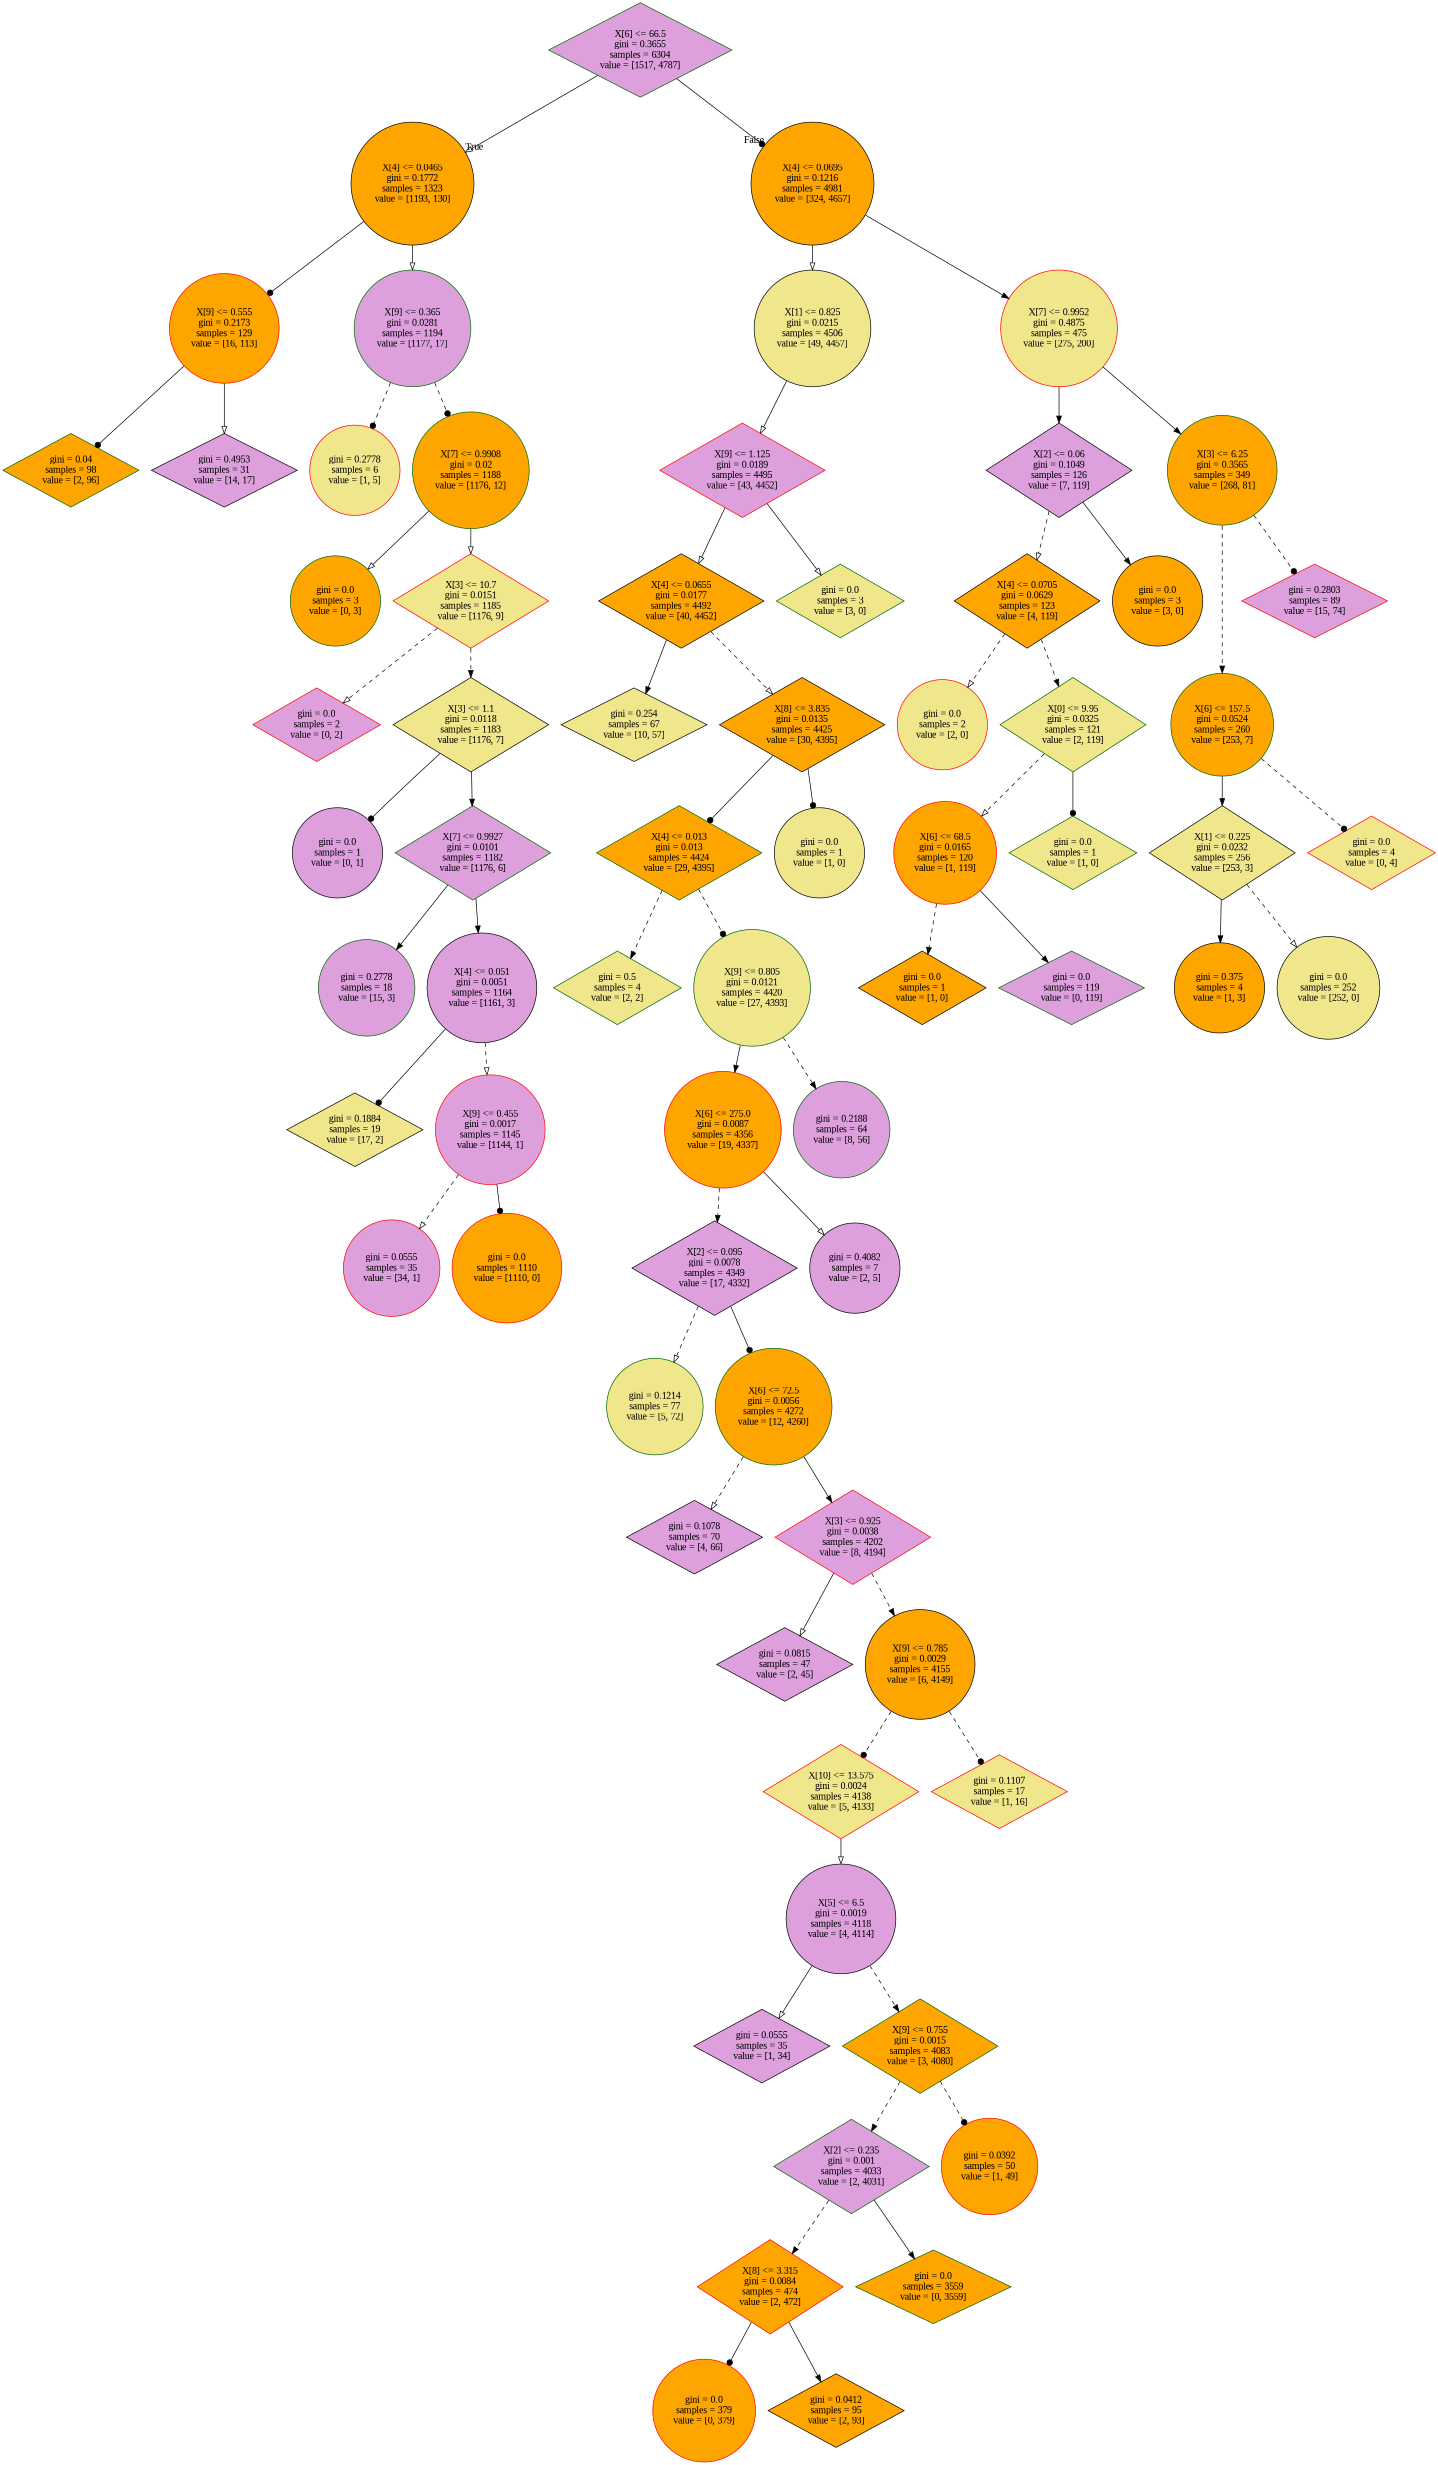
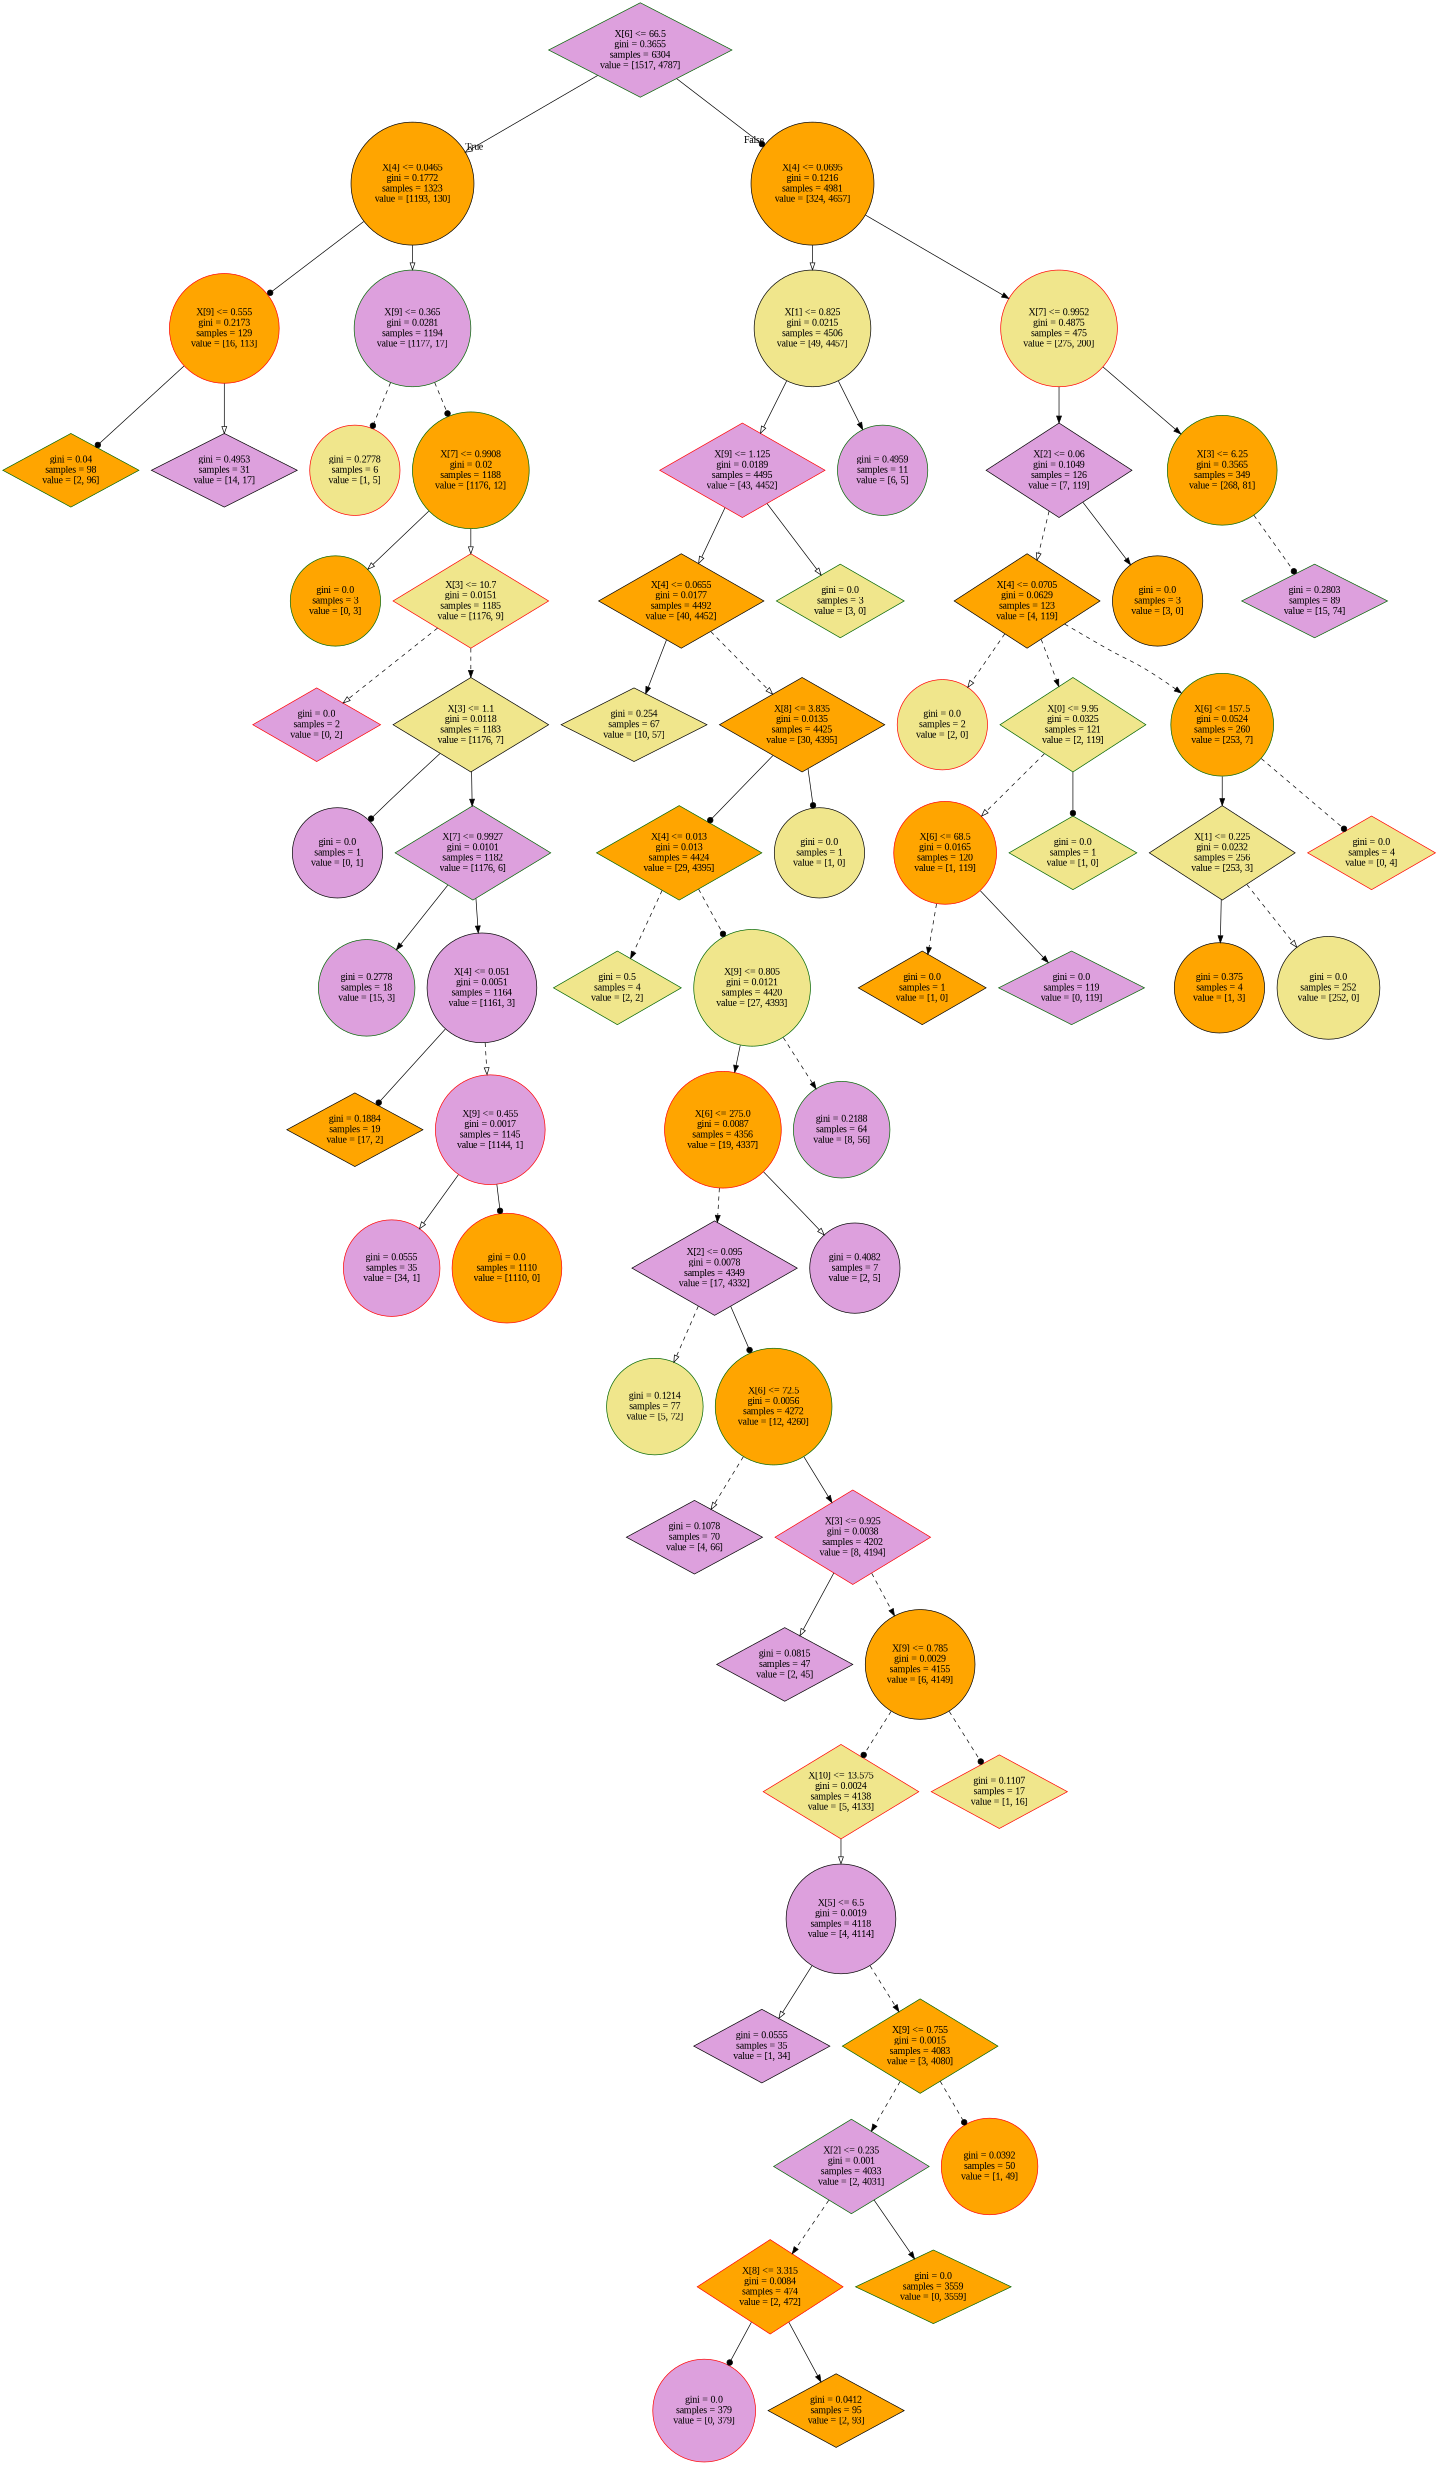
none -> (883, 470)
(1222, 596) -> (1120, 656)
(1315, 601) -> (1315, 601)
(355, 1130) -> (355, 1130)
(441, 1199) -> (441, 1199)
(704, 2411) -> (704, 2411)
